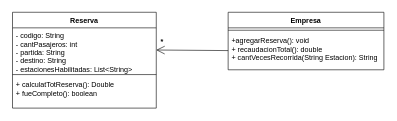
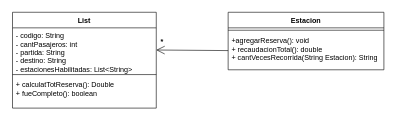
(84, 20) -> (84, 20)
(306, 20) -> (306, 20)
